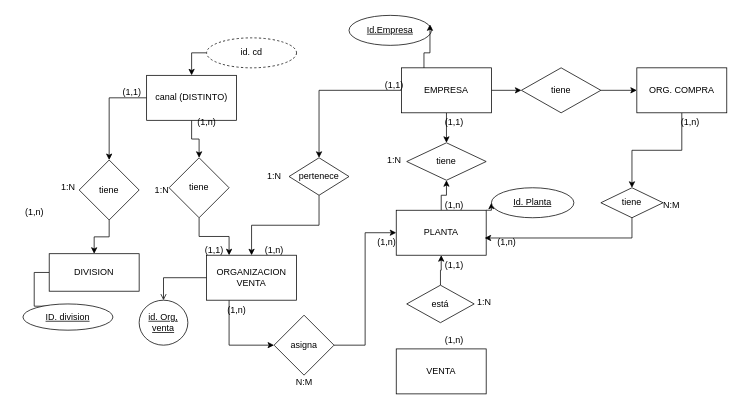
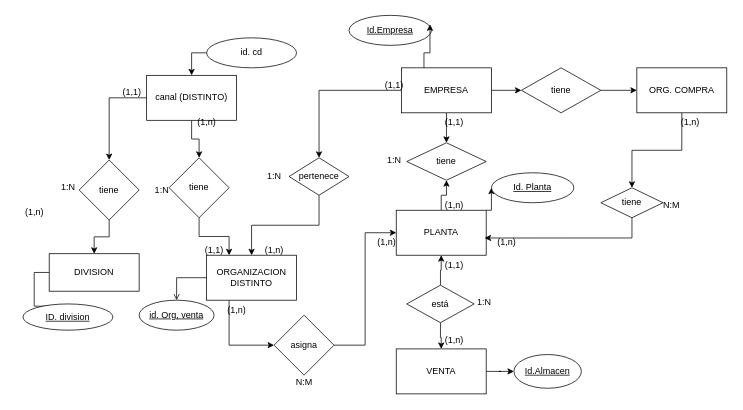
(252, 53) -> (252, 53)
(533, 203) -> (533, 188)
(252, 278) -> (252, 278)
(164, 323) -> (177, 315)
none -> (441, 334)
none -> (499, 372)
none -> (548, 372)
